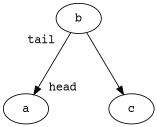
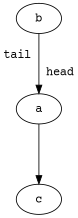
(103, 60) -> (39, 150)
